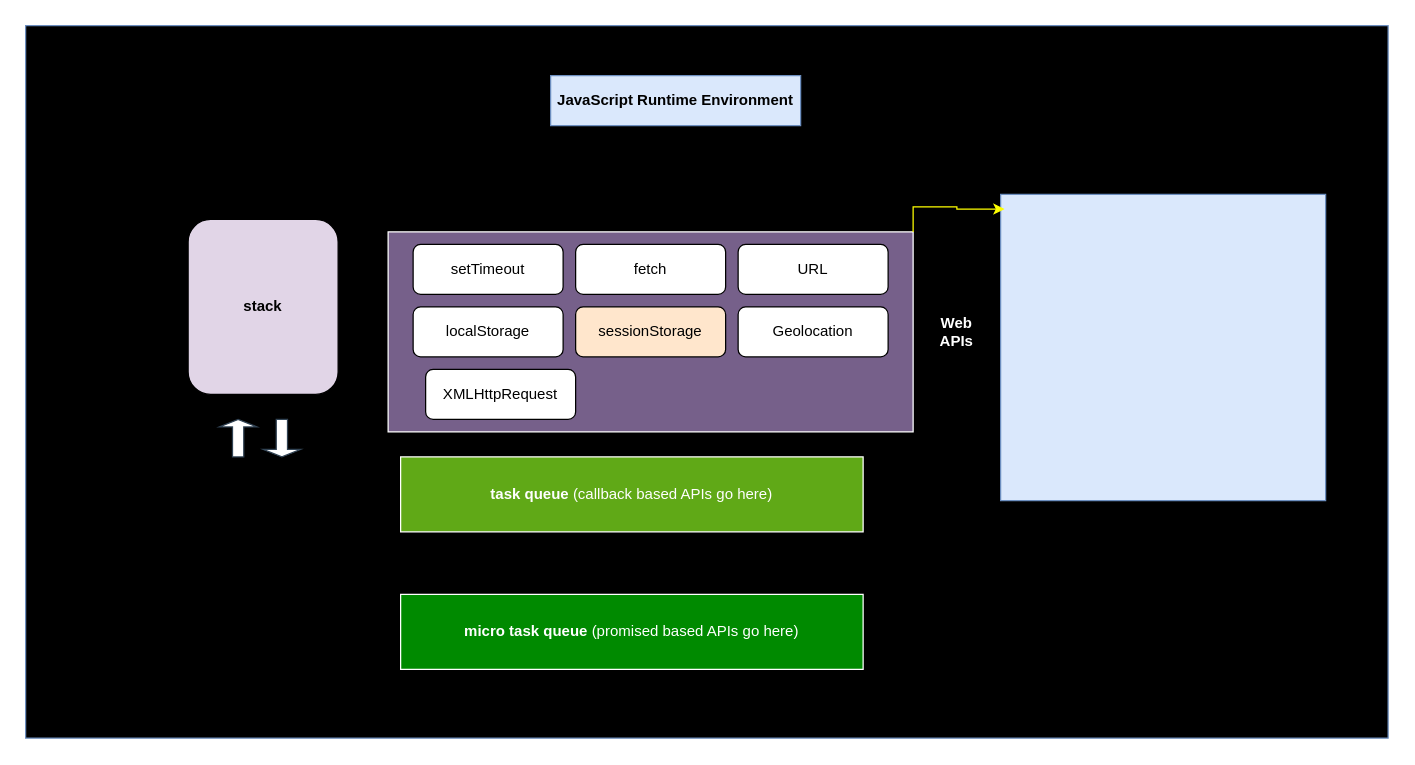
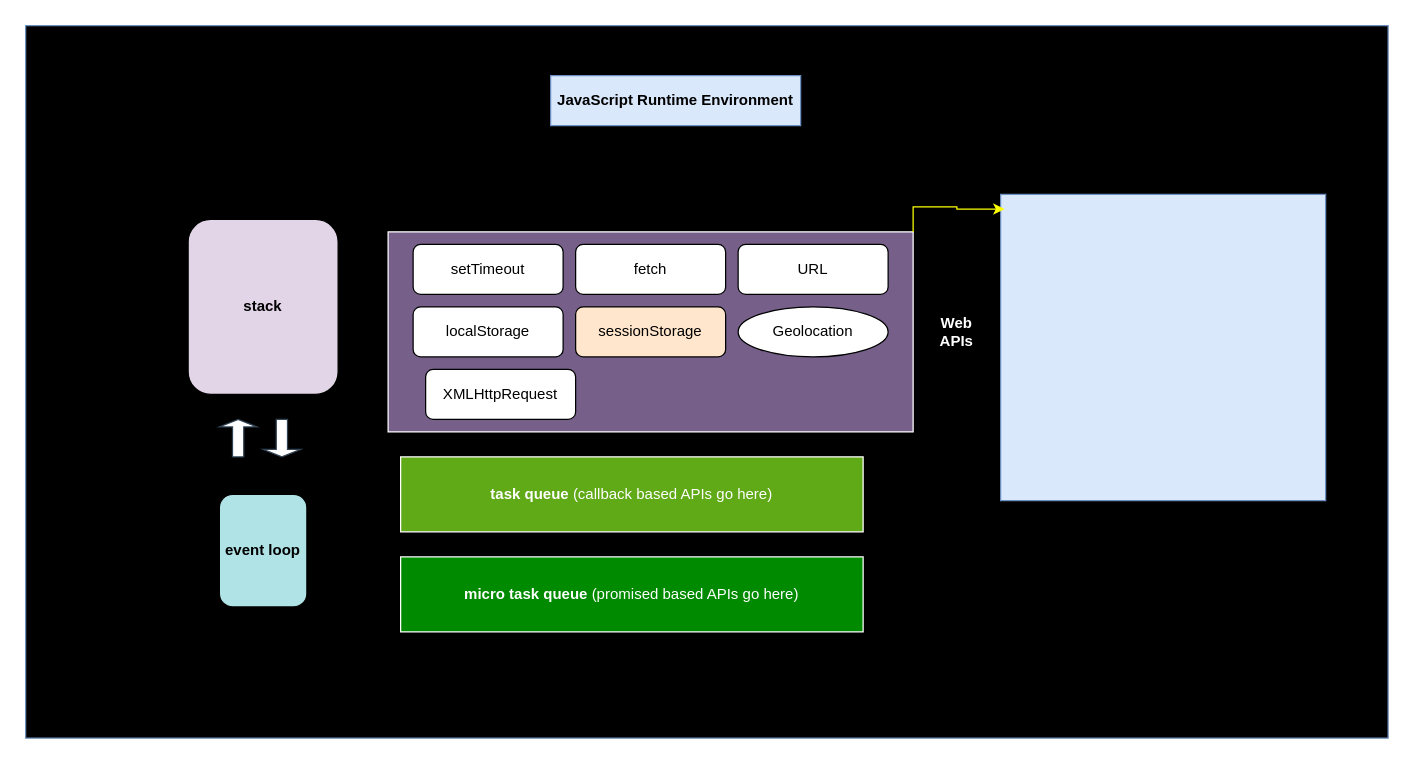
(813, 332) -> (813, 332)
none -> (263, 551)
(632, 632) -> (632, 594)
